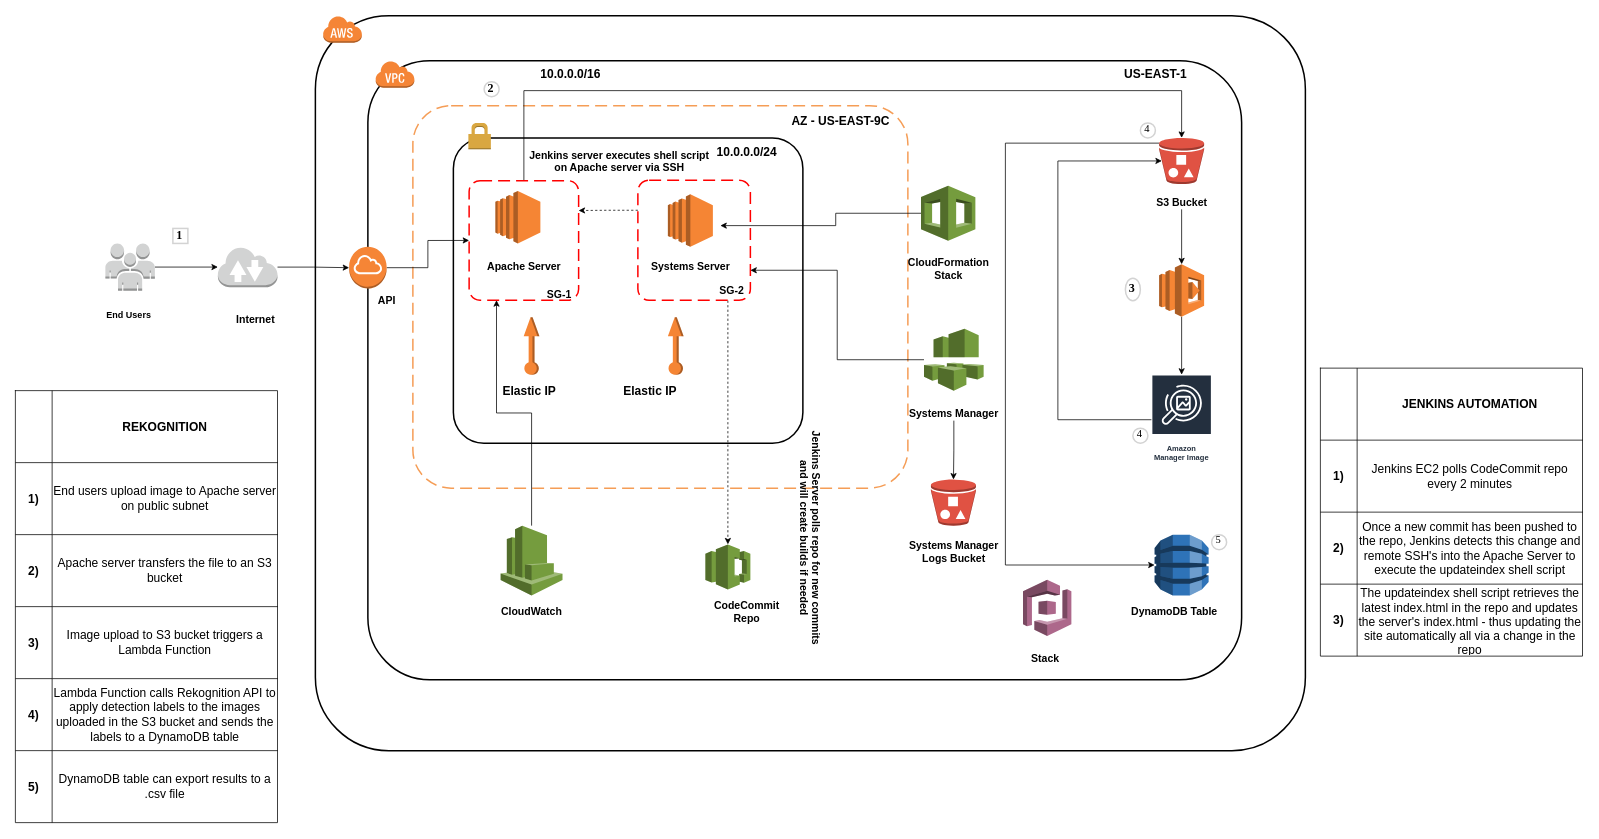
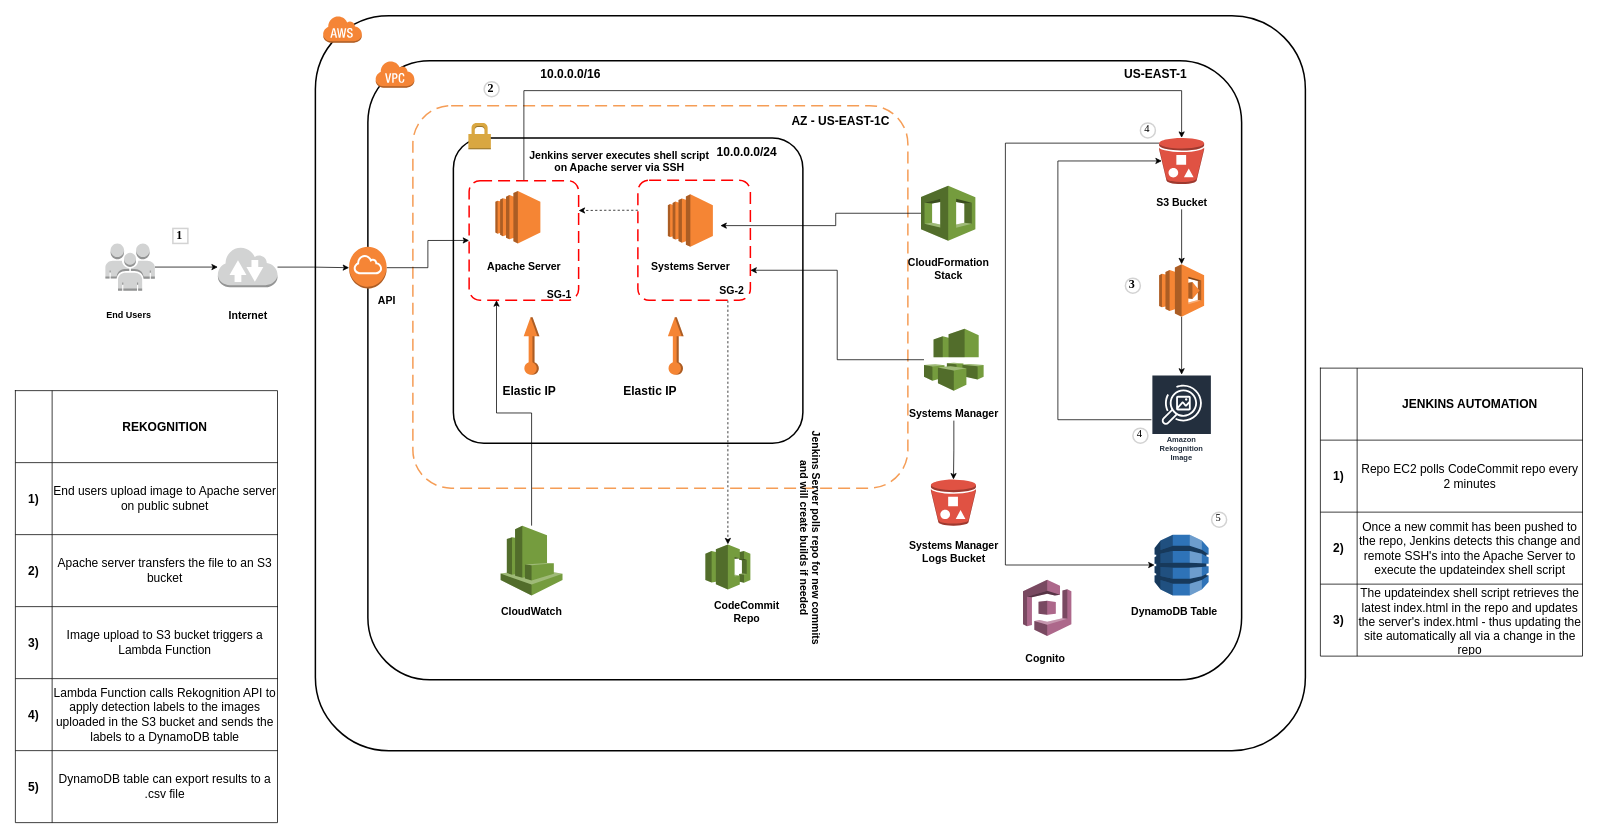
(841, 120) -> (841, 120)
(1133, 289) -> (1133, 285)
(255, 319) -> (248, 315)
(1182, 453) -> (1182, 453)
(1470, 476) -> (1470, 476)
(1219, 542) -> (1219, 519)
(1046, 658) -> (1046, 658)
